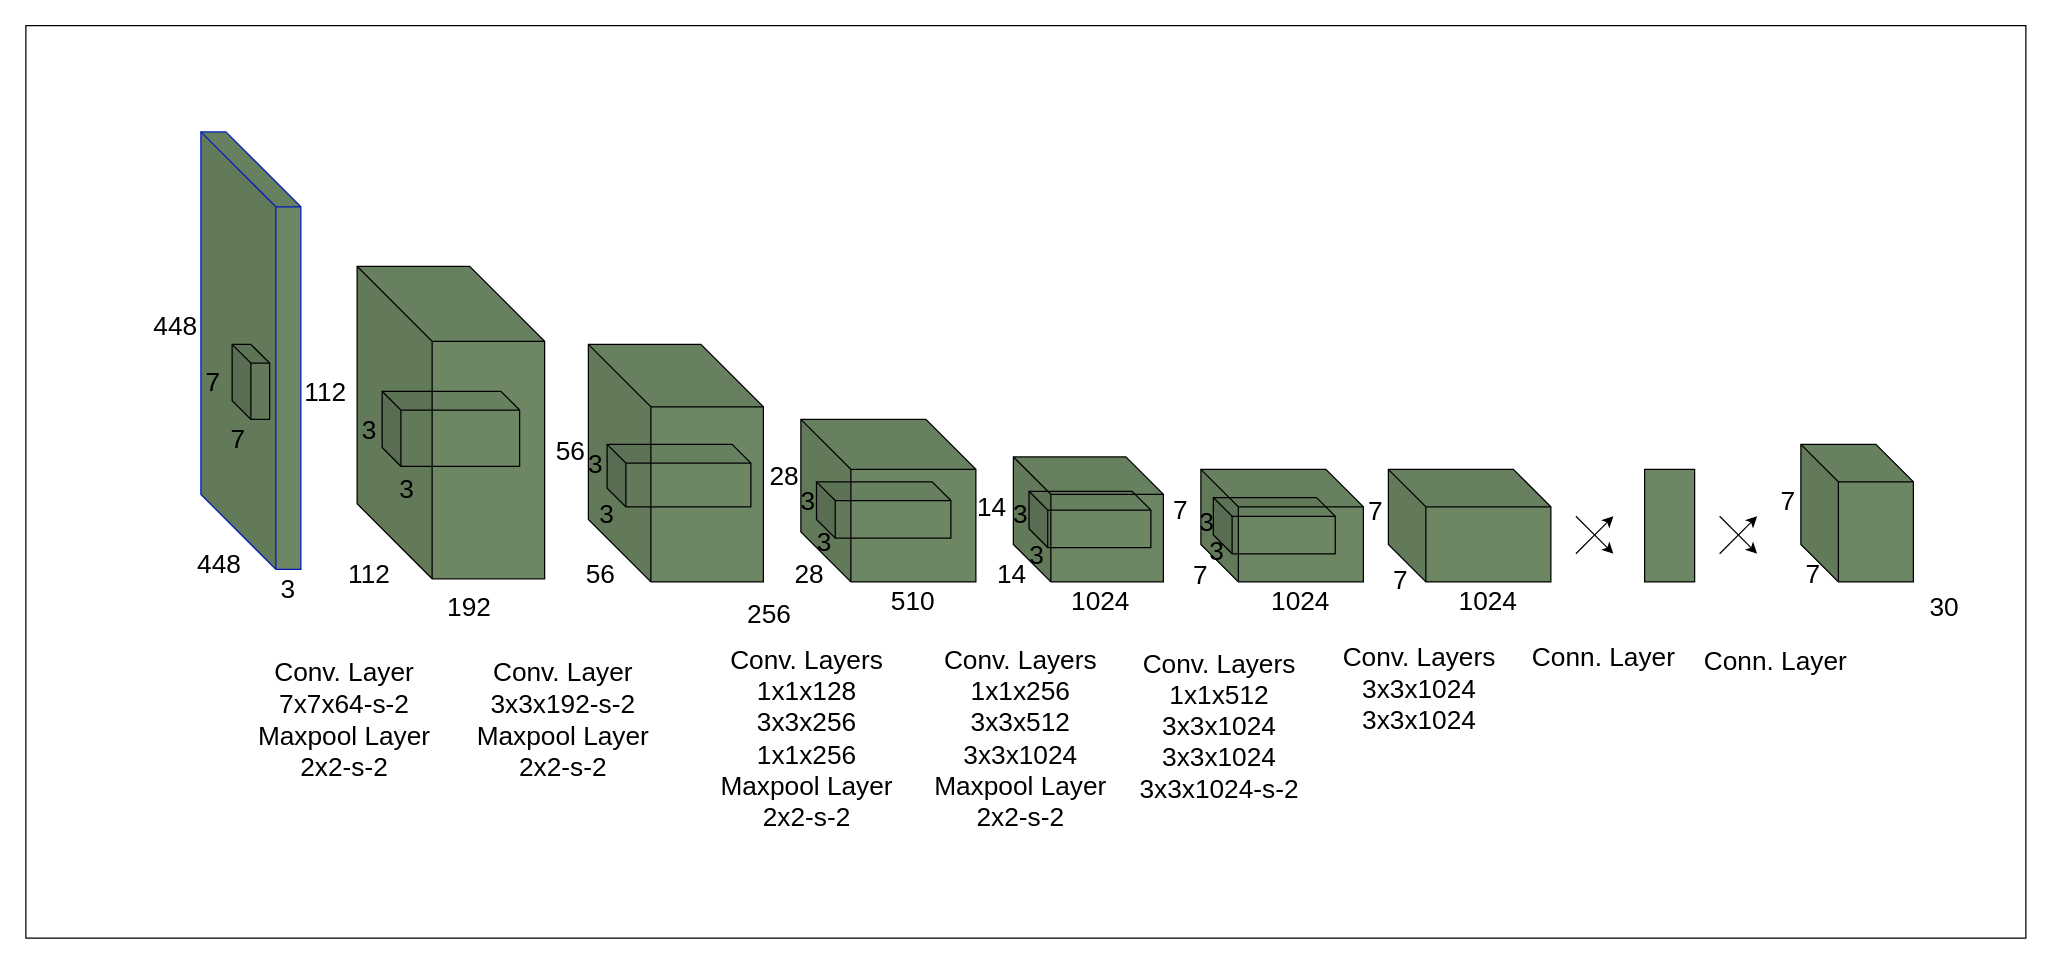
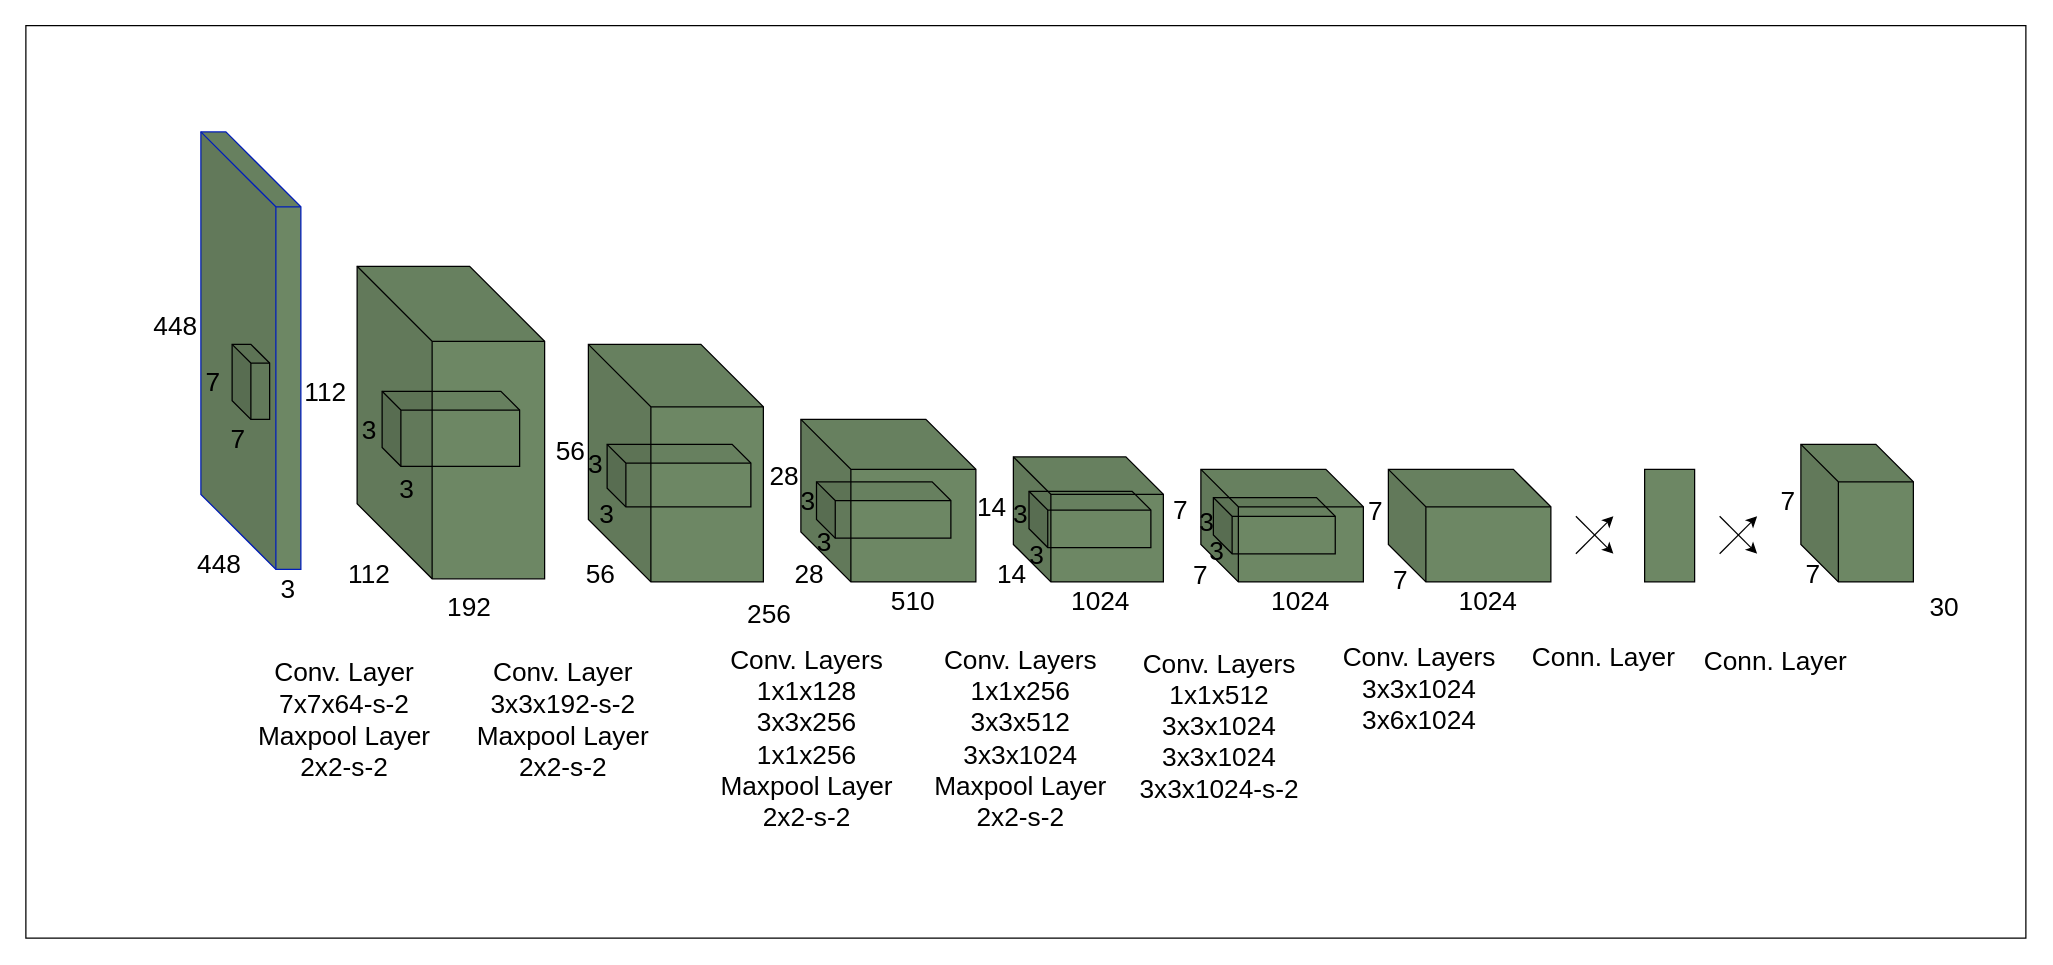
(1419, 688) -> (1419, 688)
